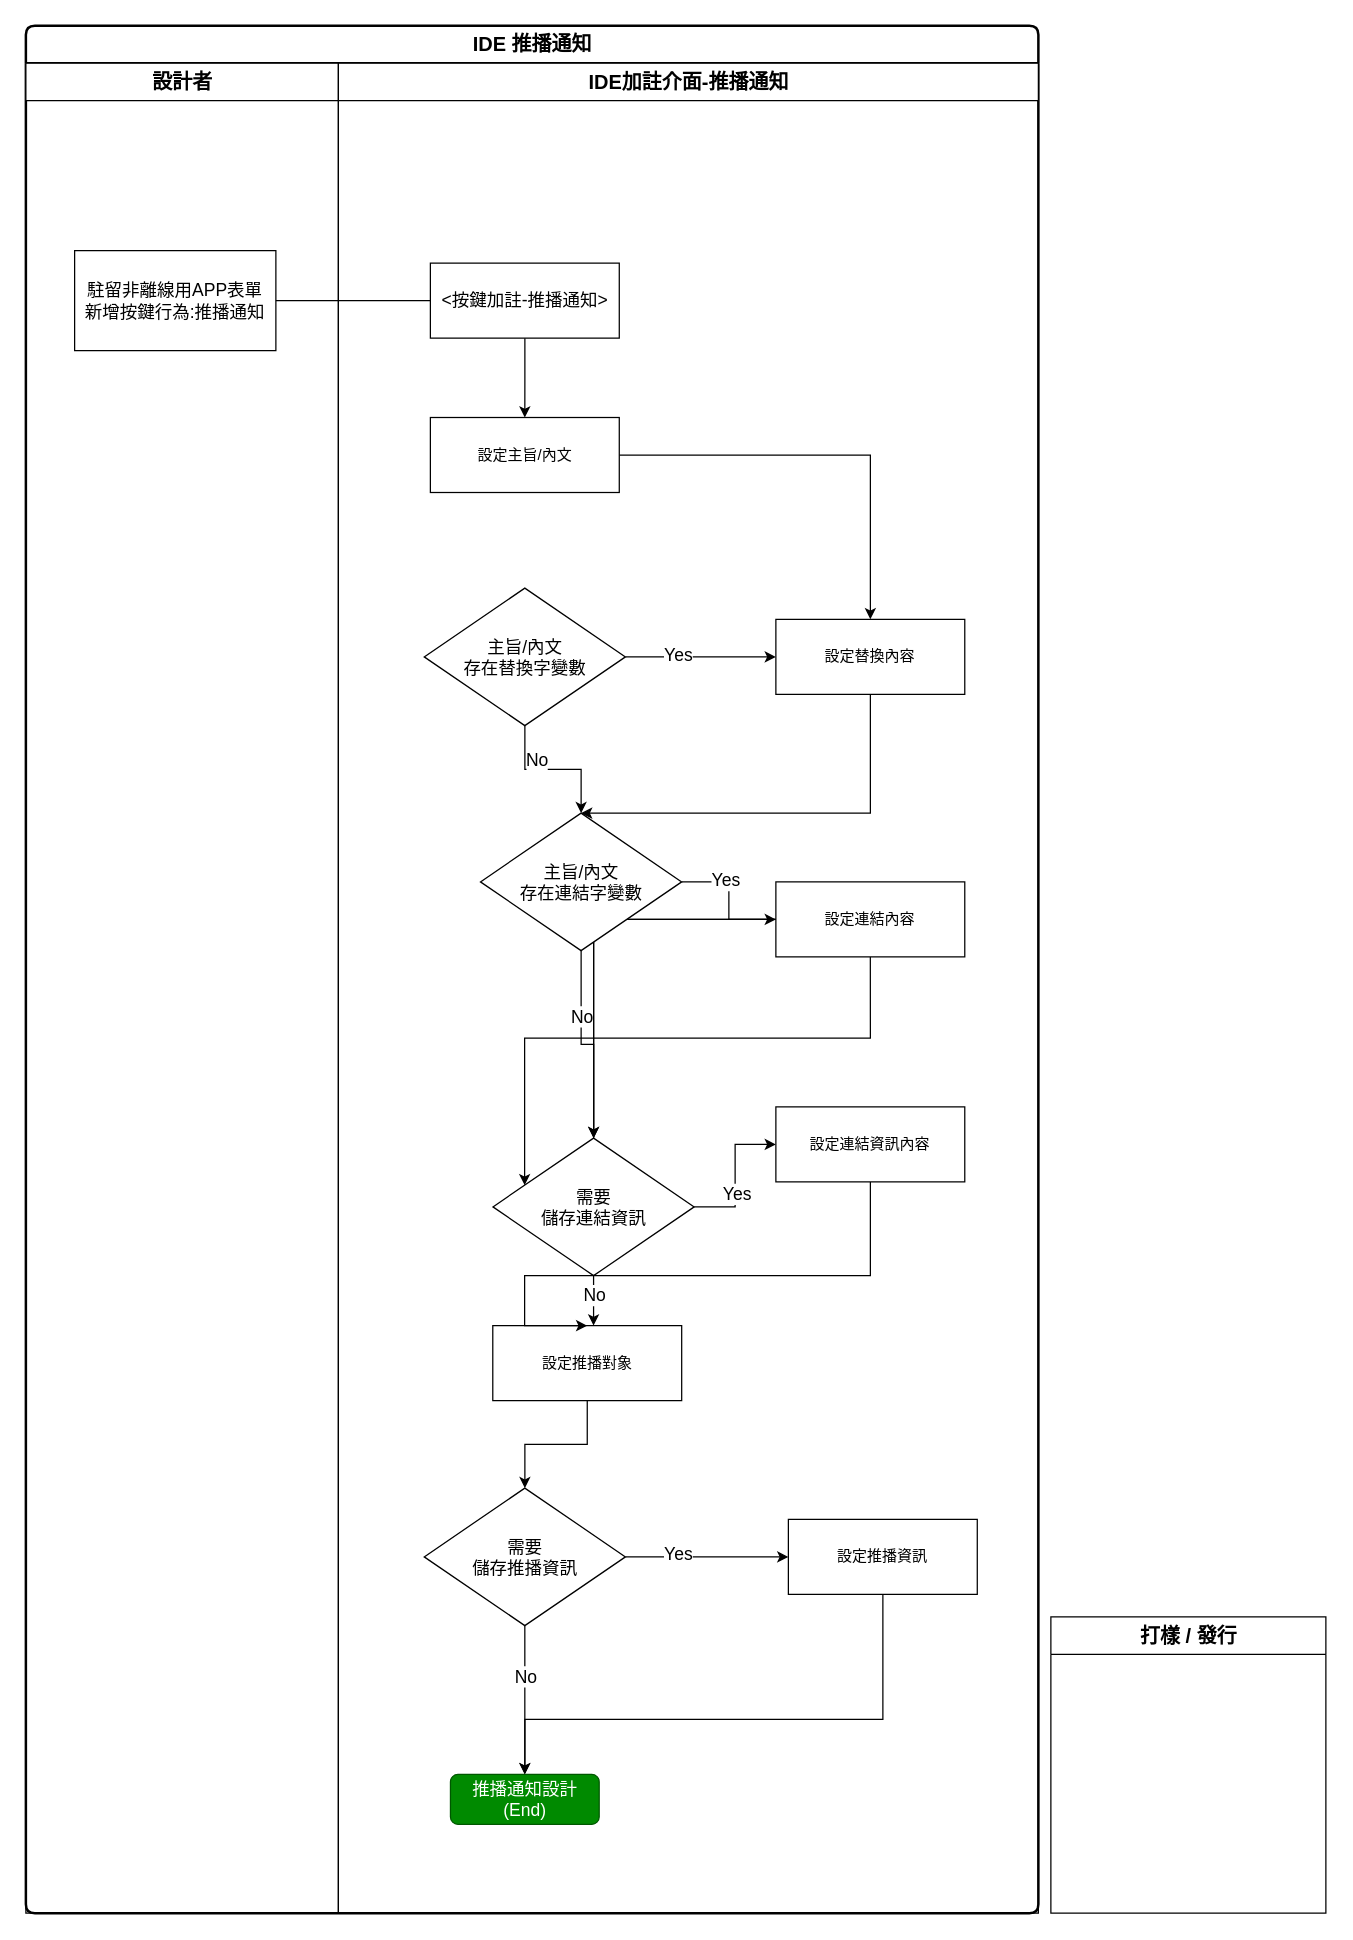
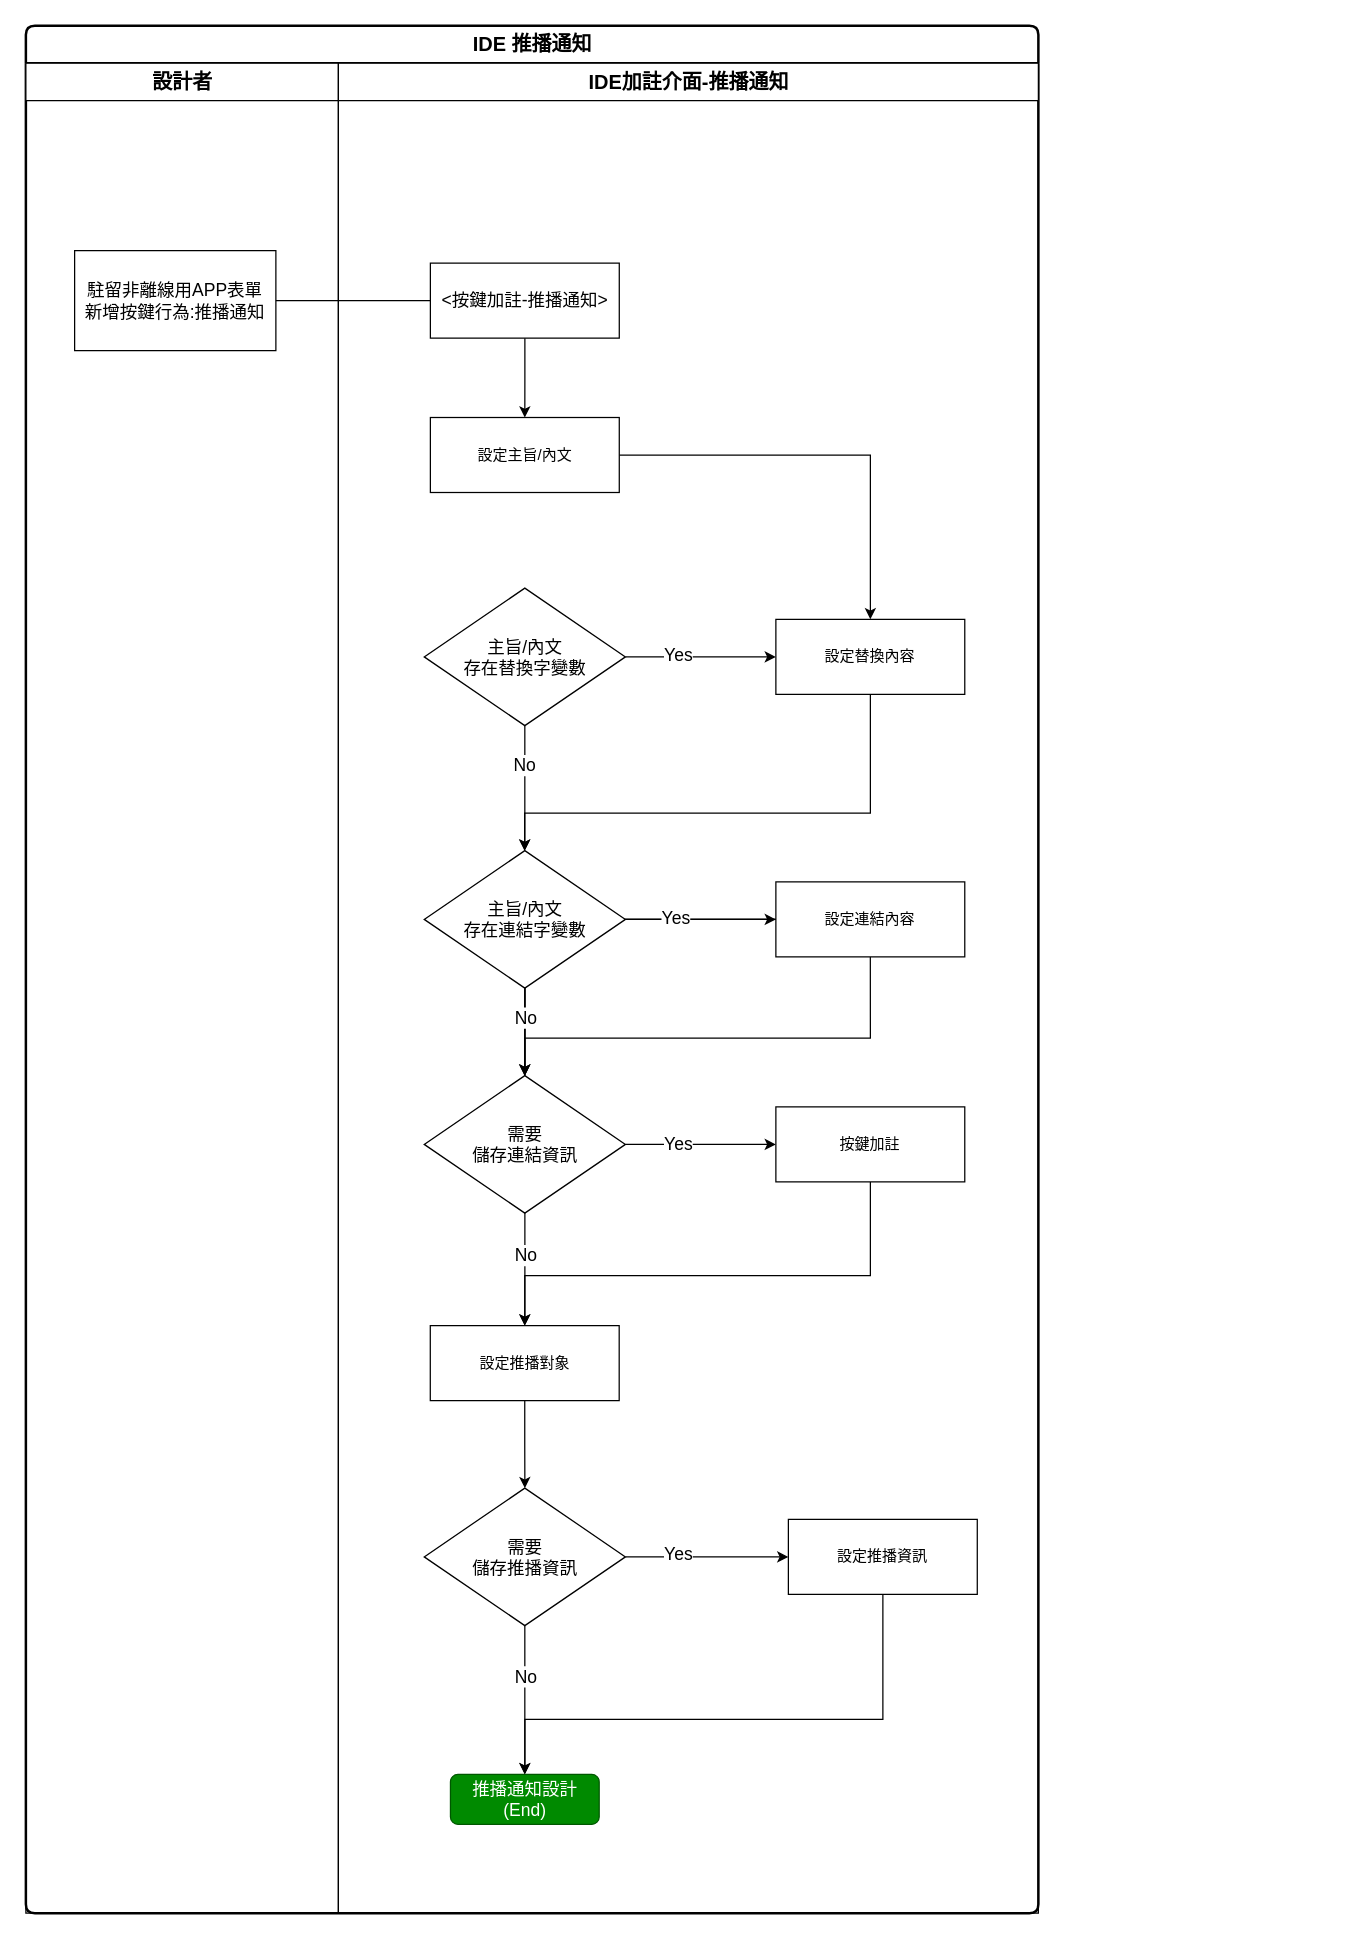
(581, 882) -> (525, 919)
(870, 1144) -> (870, 1144)
(593, 1207) -> (525, 1144)
(587, 1363) -> (524, 1363)
(1188, 1765) -> none
